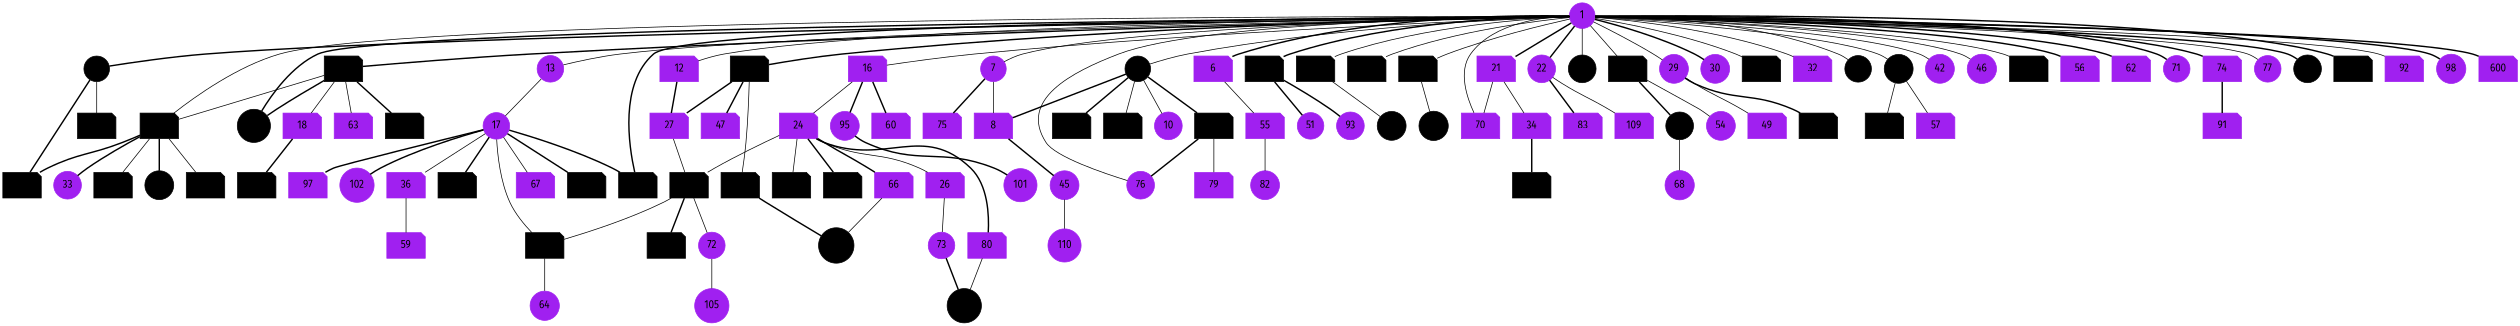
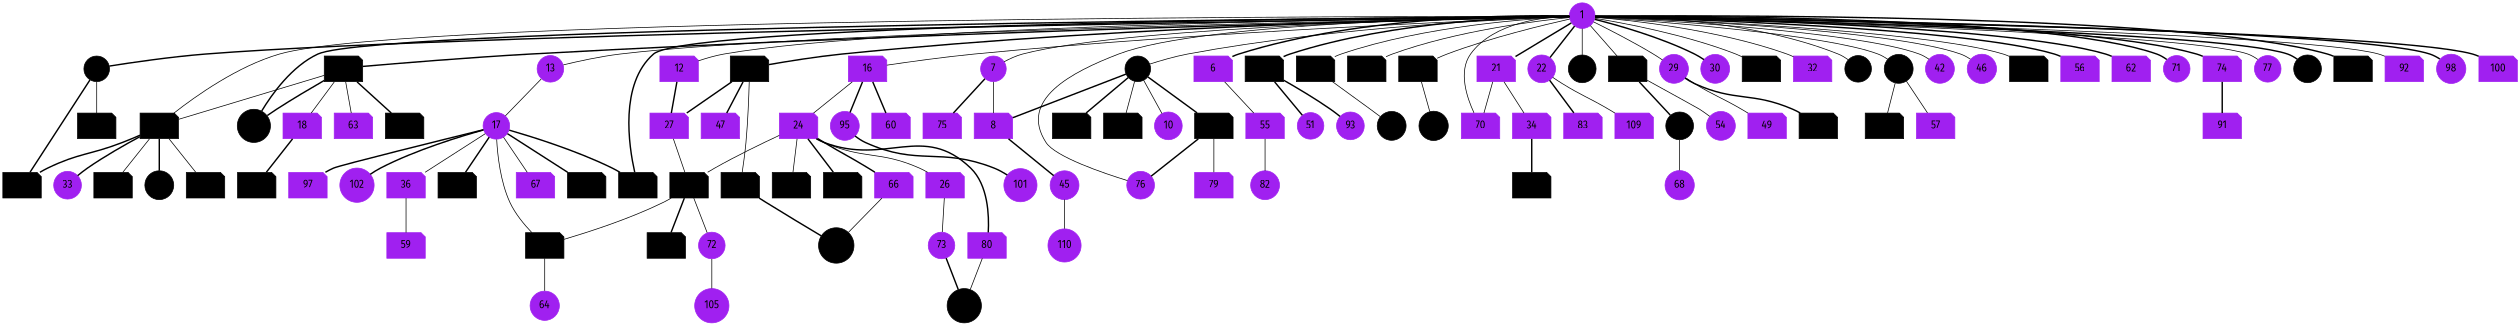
(2498, 69) -> (2498, 69)
